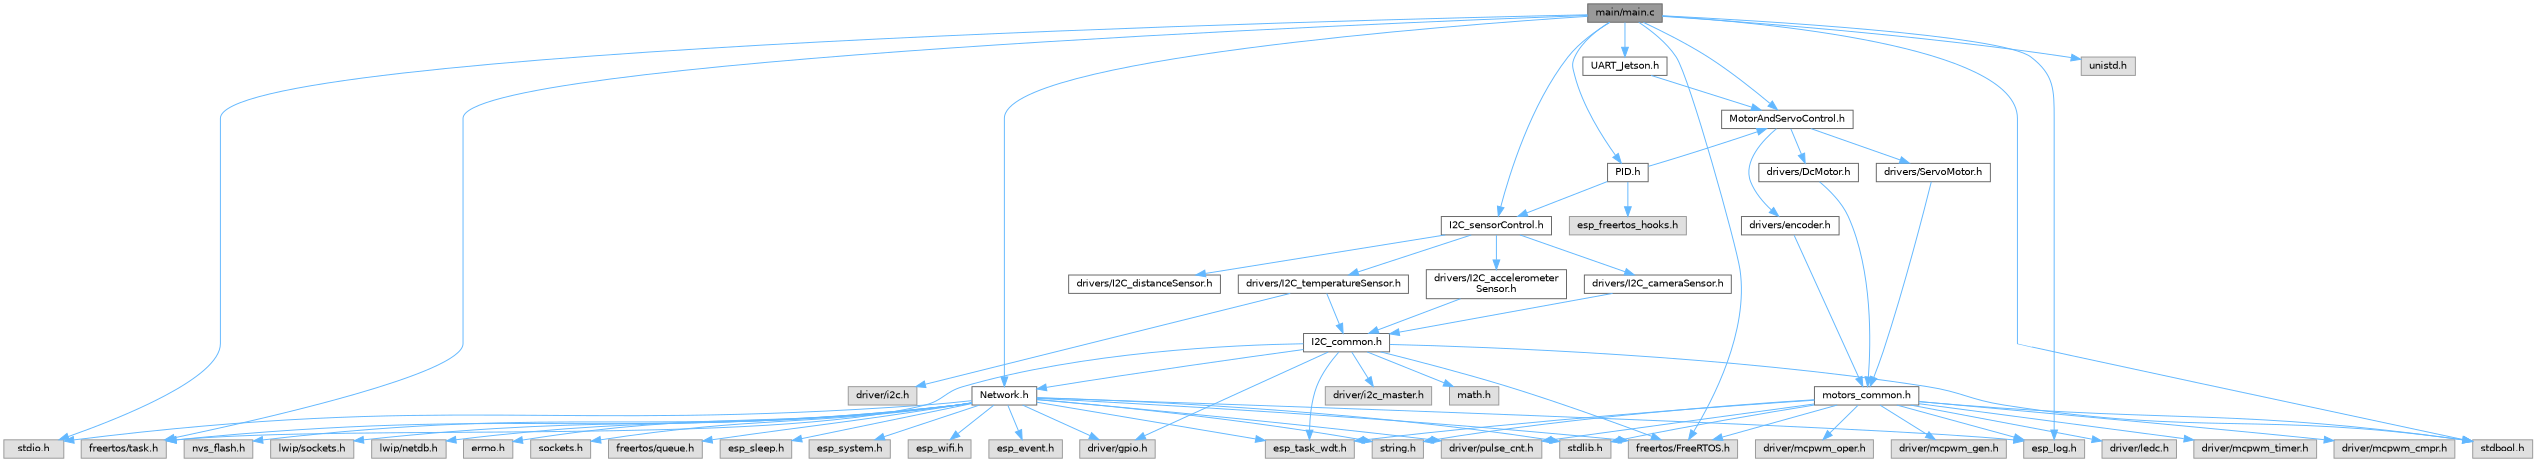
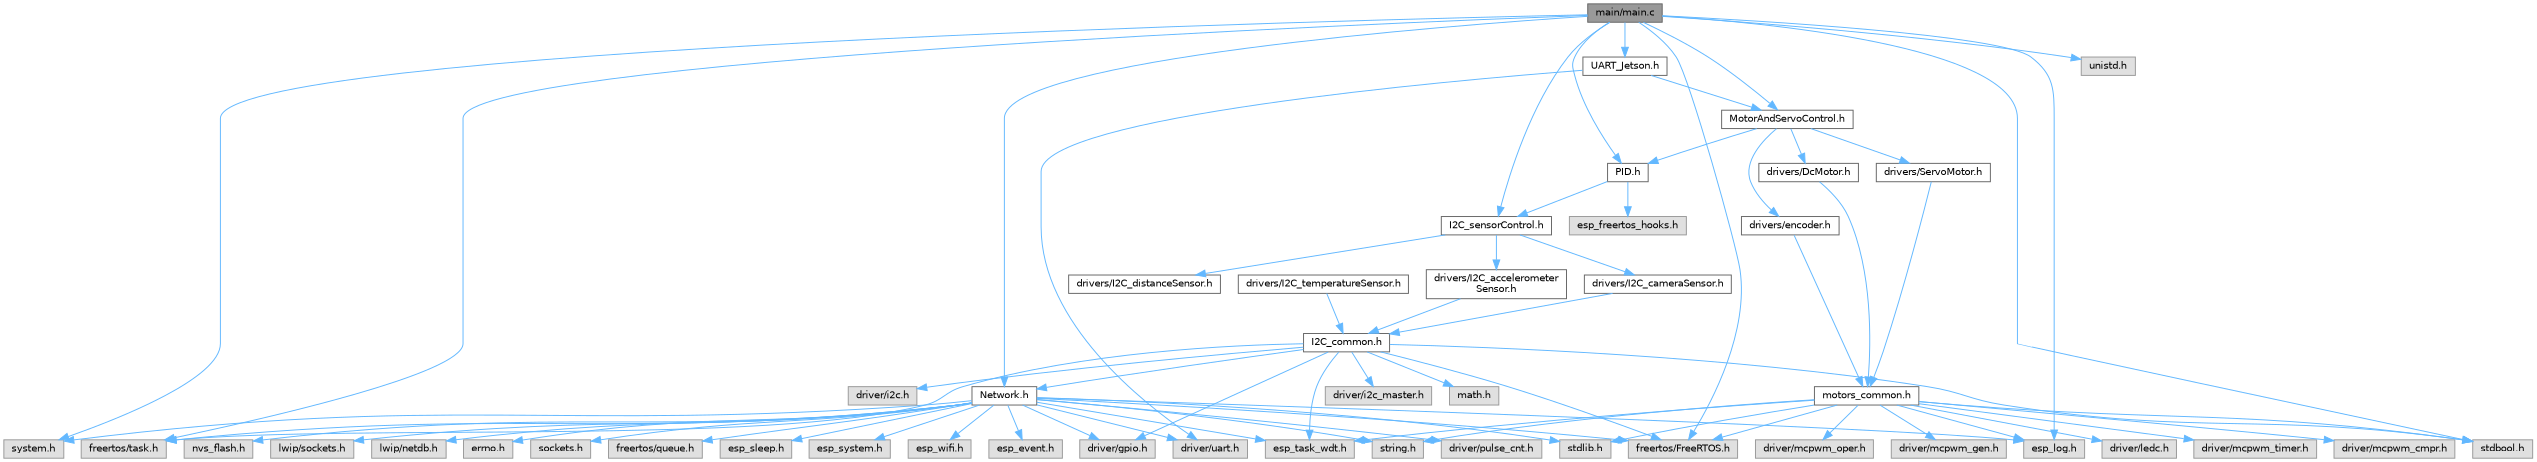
(1700, 150) -> (1715, 142)
(1415, 253) -> none
(1108, 339) -> (1124, 364)
(1650, 426) -> none
(34, 449) -> (34, 449)
none -> (1210, 449)
